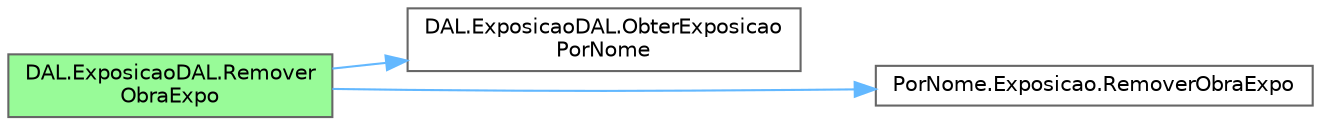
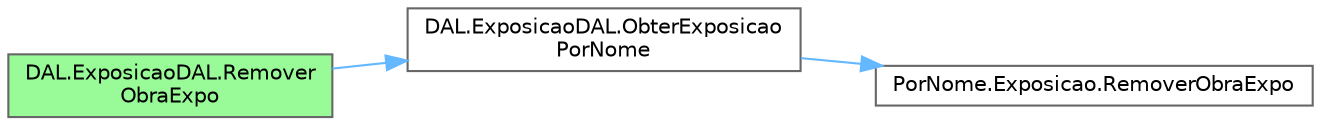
(593, 91) -> (831, 61)
